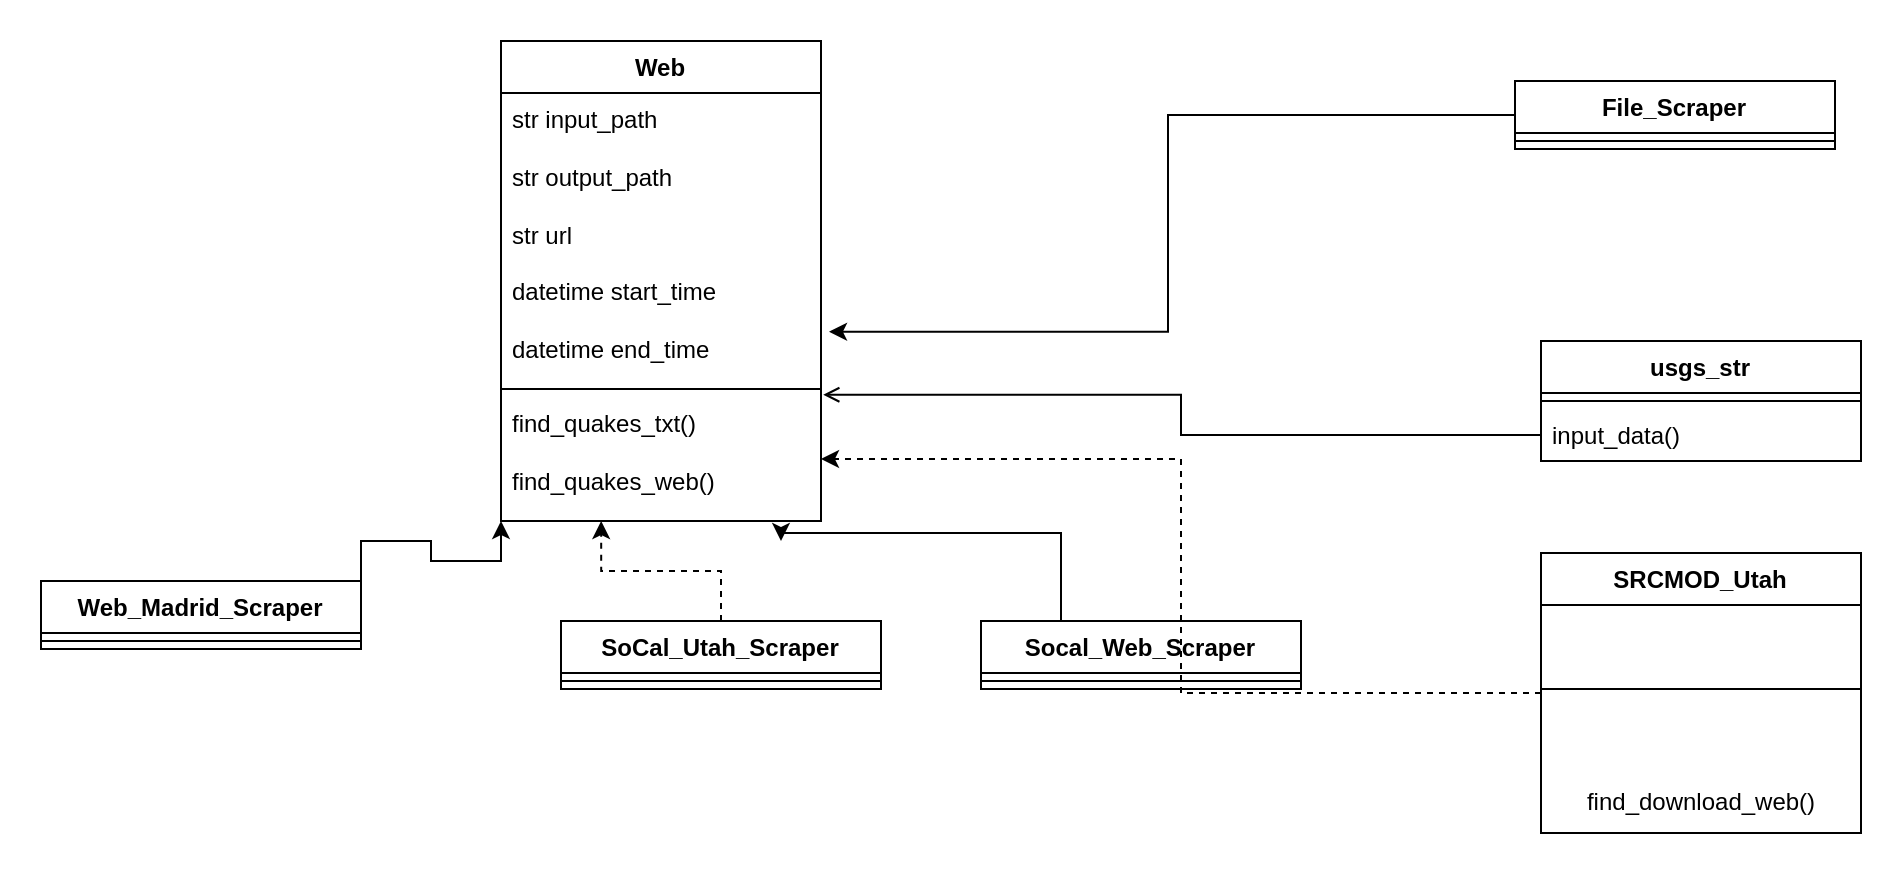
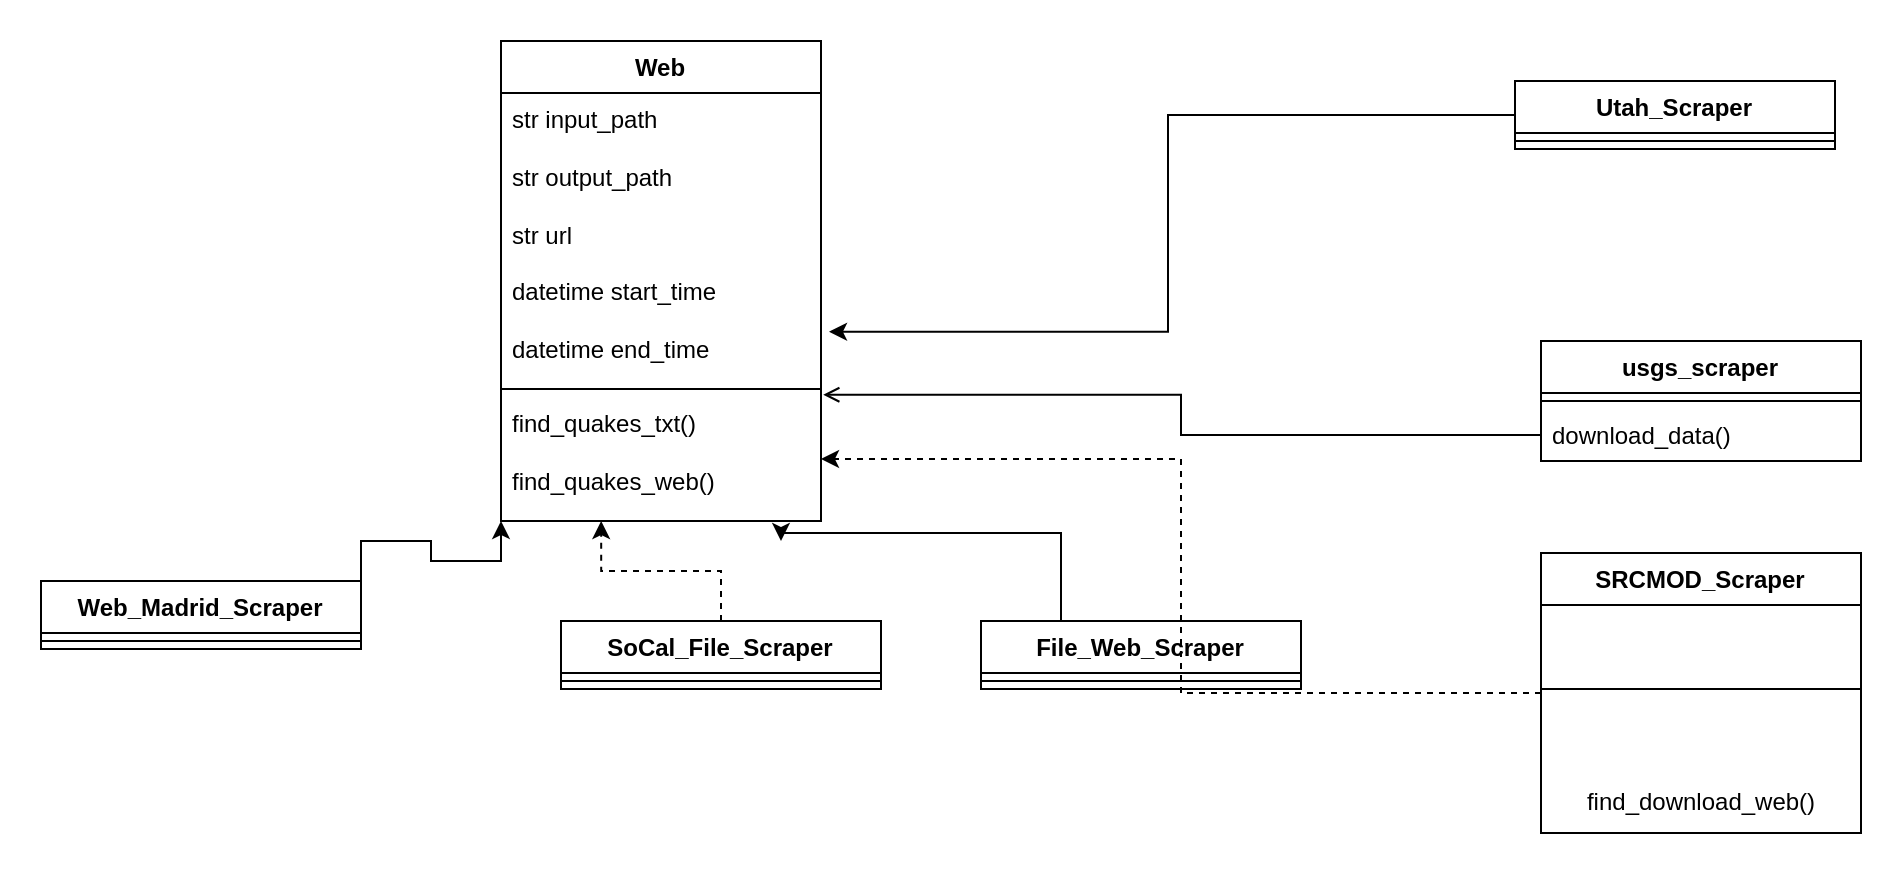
(1675, 109) -> (1675, 109)
(1701, 369) -> (1701, 369)
(1631, 437) -> (1651, 437)
(1701, 581) -> (1701, 581)
(721, 649) -> (721, 649)
(1141, 649) -> (1141, 649)
